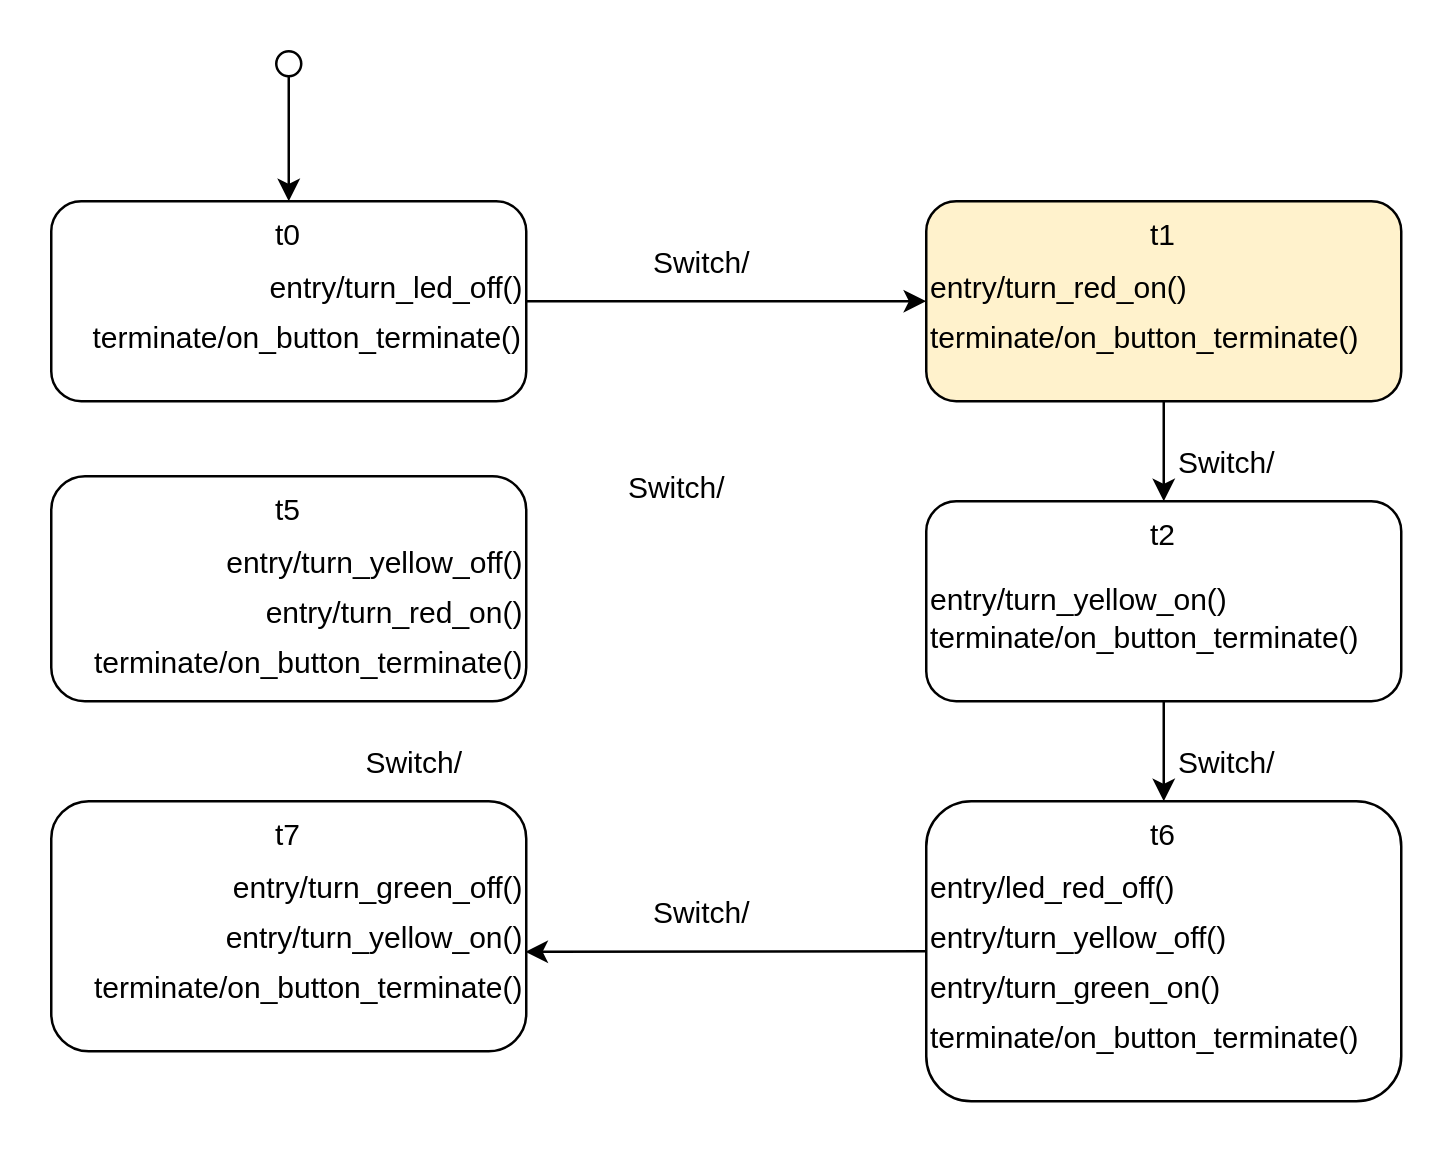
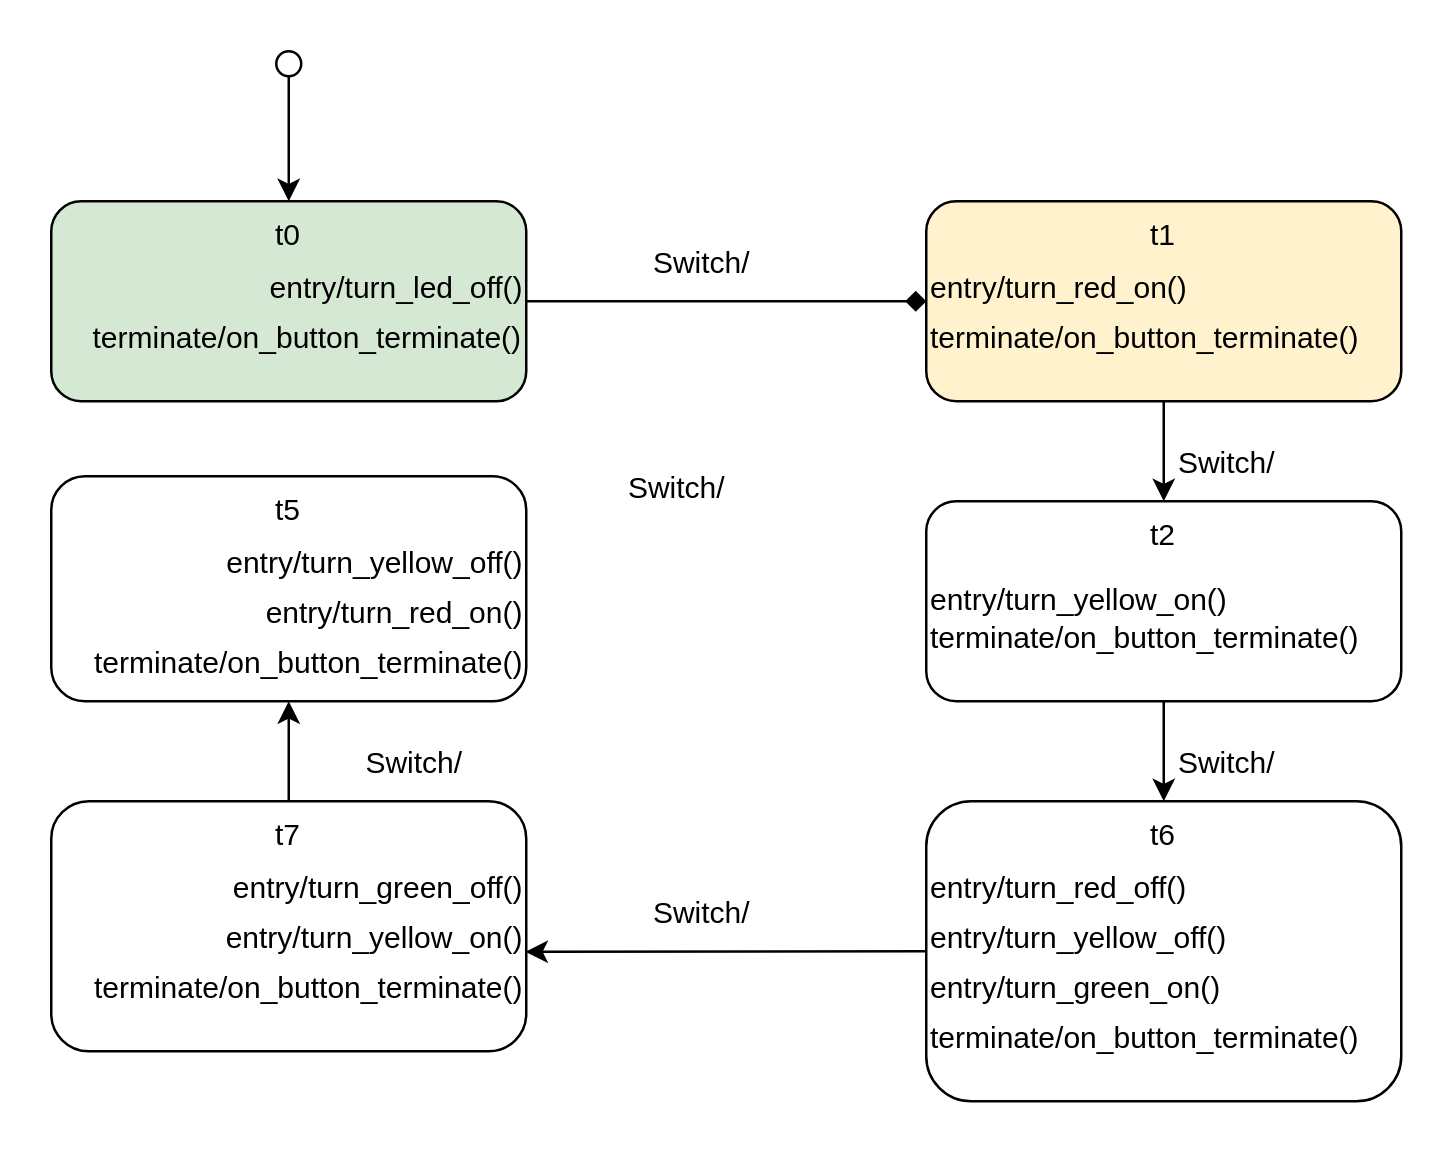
(289, 301) -> (289, 301)
(907, 301) -> (906, 301)
none -> (289, 759)
(1087, 889) -> (1099, 889)
